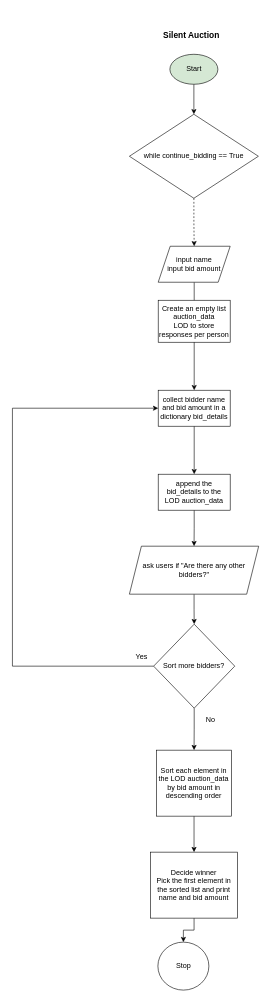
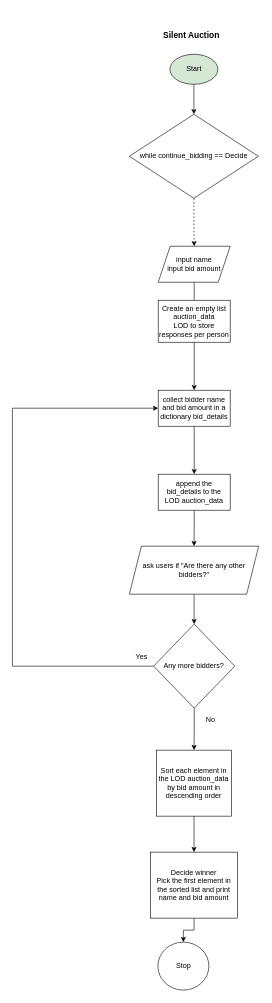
(194, 156) -> (194, 156)
(194, 666) -> (194, 666)
